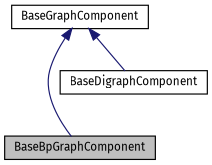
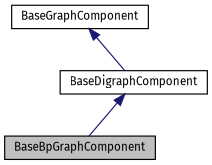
(49, 88) -> (103, 120)
